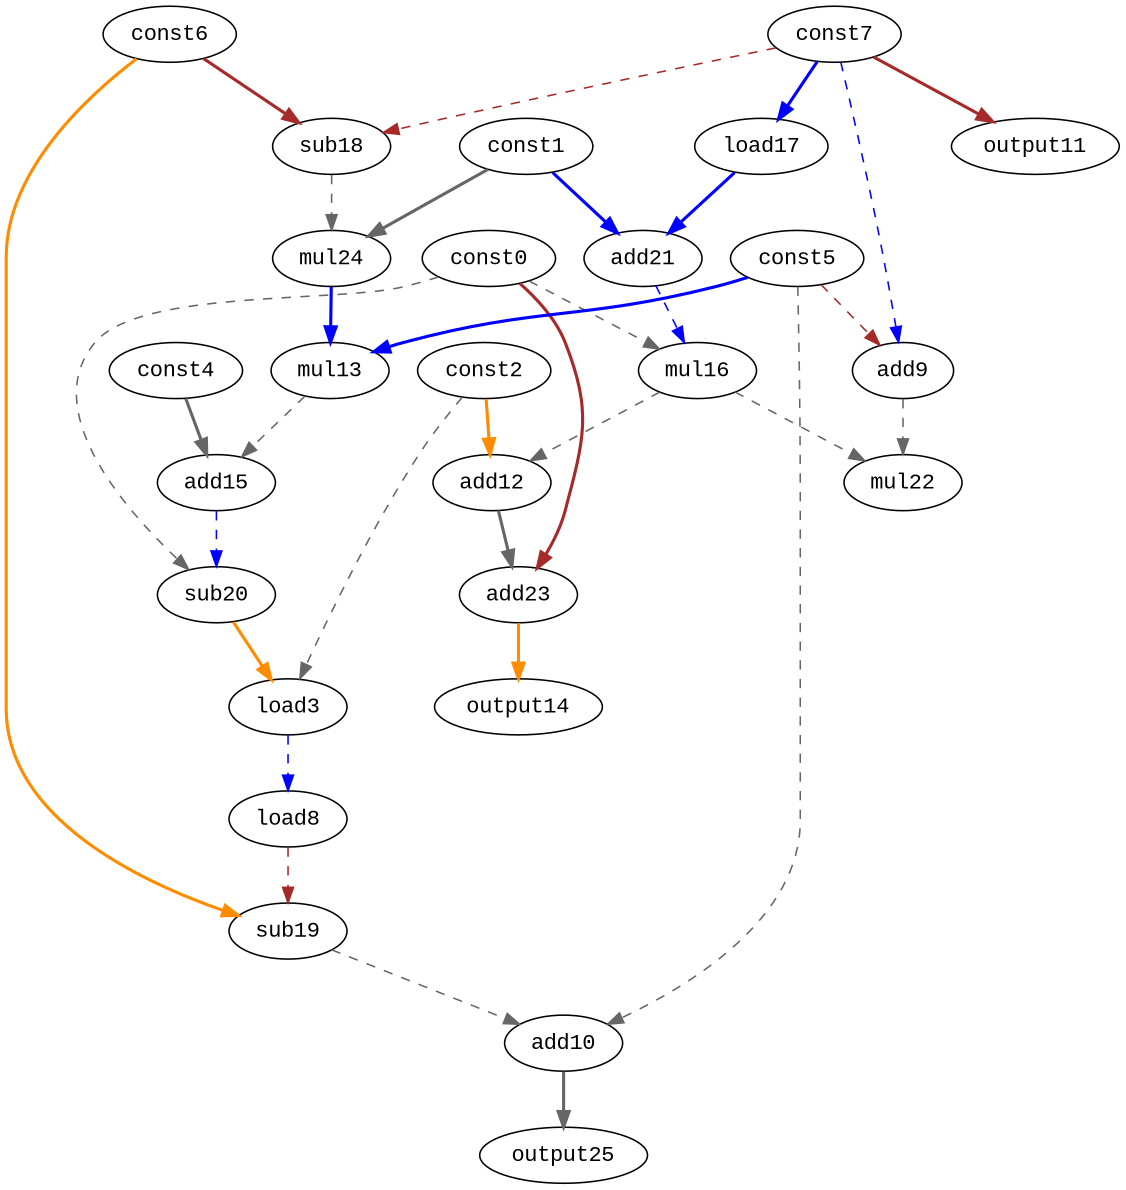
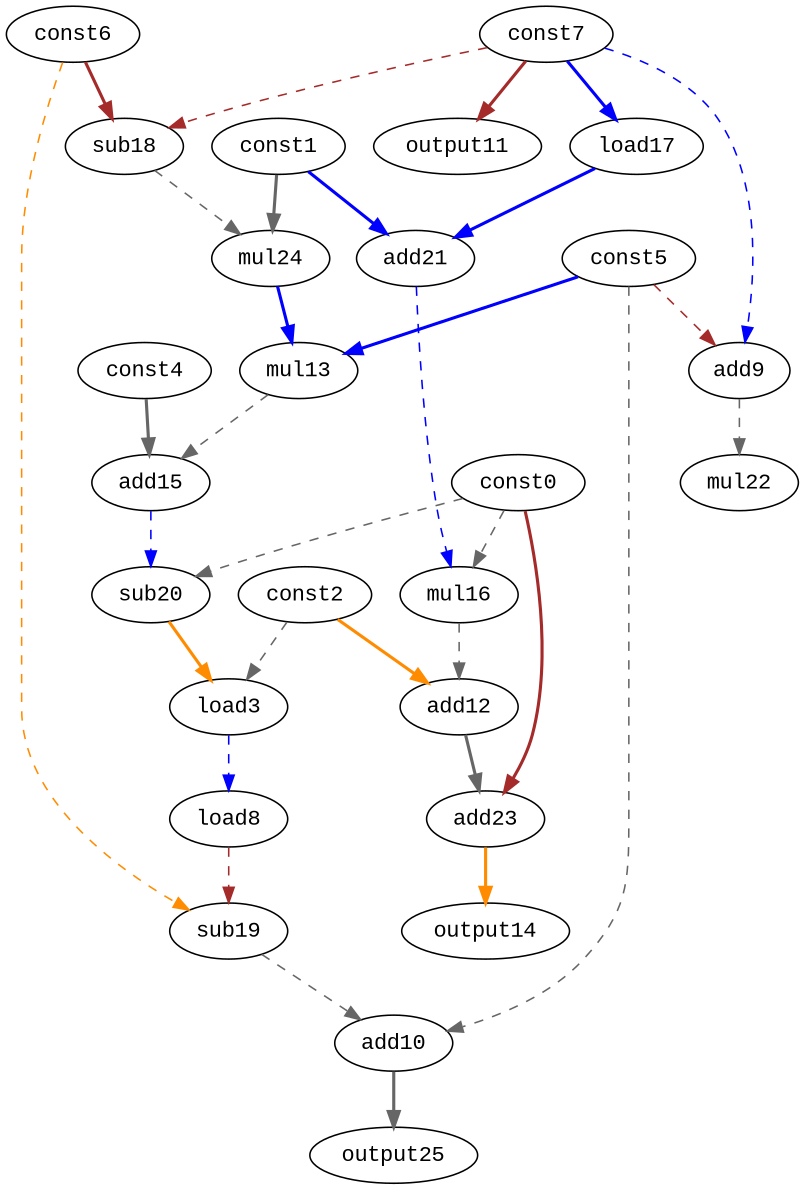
(790, 421) -> none
(6, 518) -> (22, 512)
